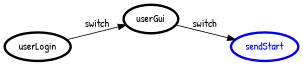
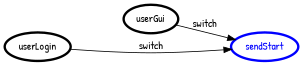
(93, 33) -> (147, 53)
